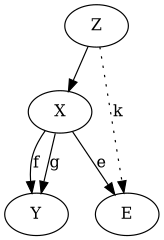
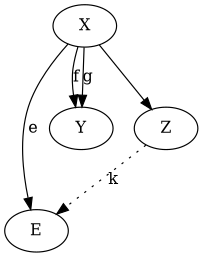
(81, 64) -> (122, 73)
